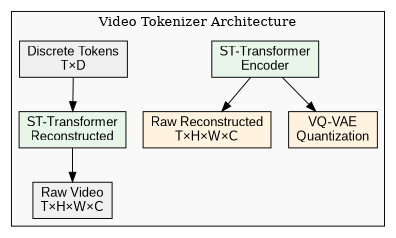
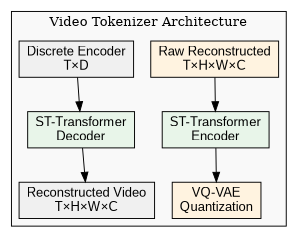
(73, 59) -> (76, 59)
(239, 91) -> (215, 90)
(73, 130) -> (81, 130)
(73, 200) -> (87, 200)
